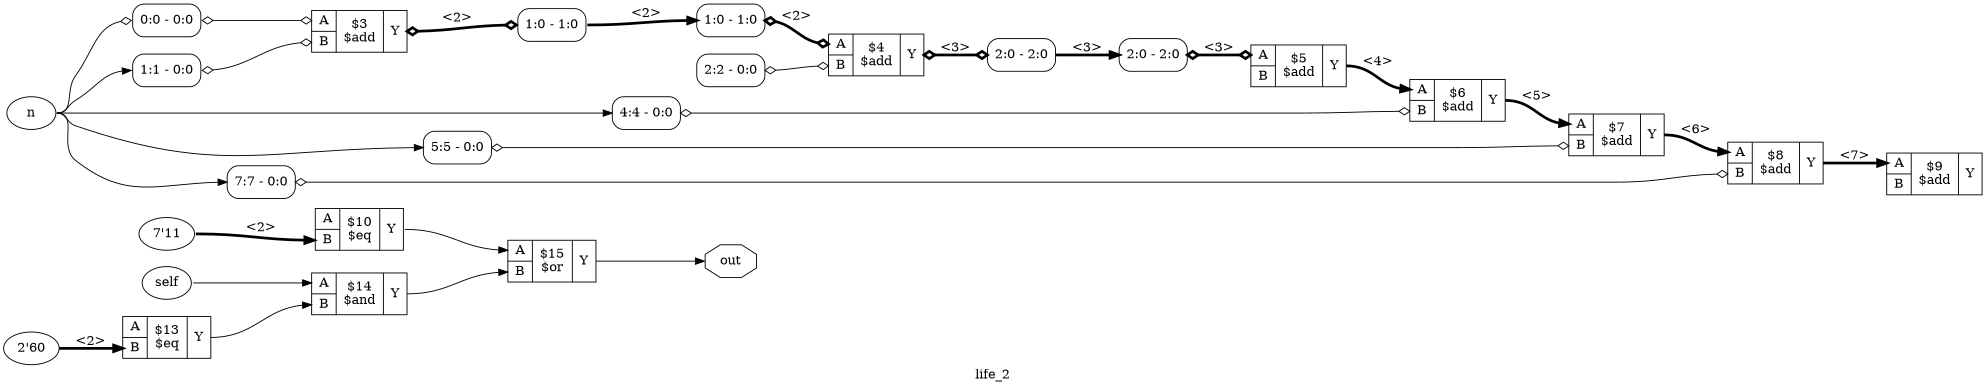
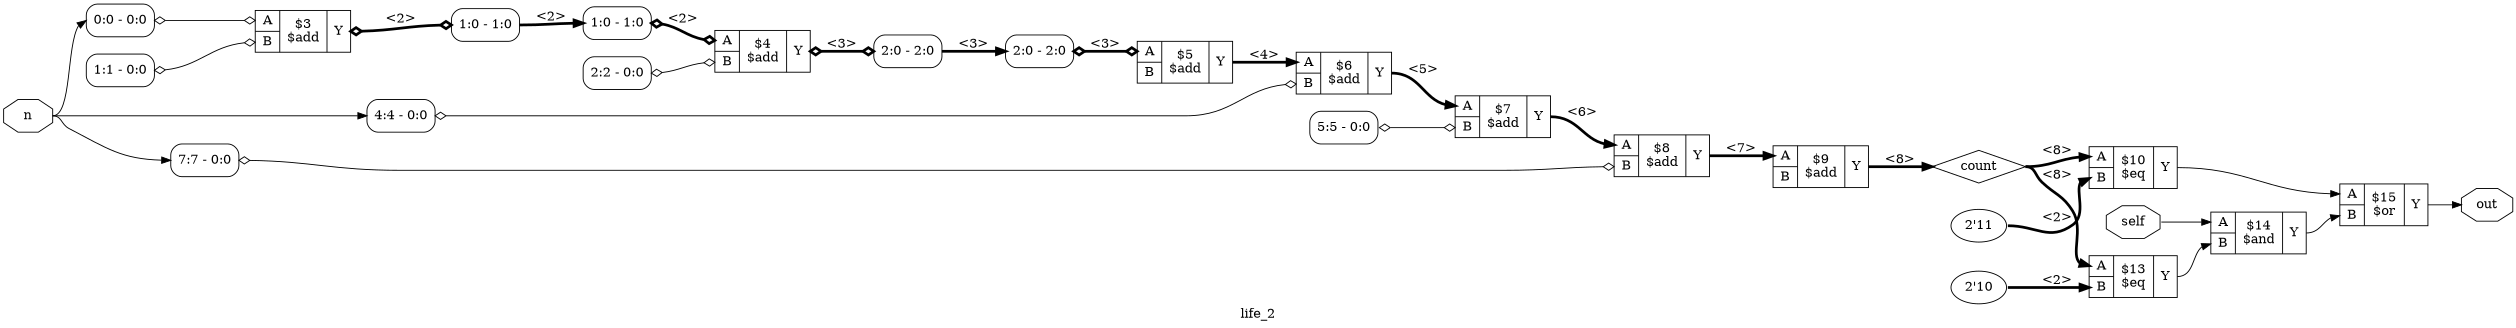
(83, 64) -> (69, 73)
(89, 91) -> none
(31, 113) -> (28, 116)
(231, 155) -> none
none -> (1979, 167)
(167, 234) -> (1979, 226)
(167, 283) -> (2133, 222)
(31, 348) -> (1979, 287)
